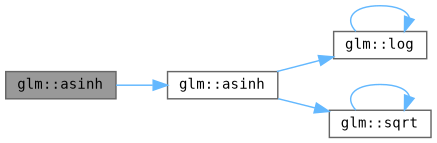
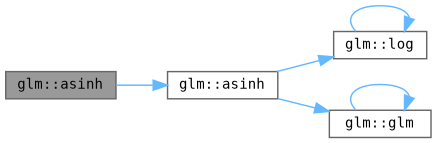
(380, 124) -> (380, 124)
